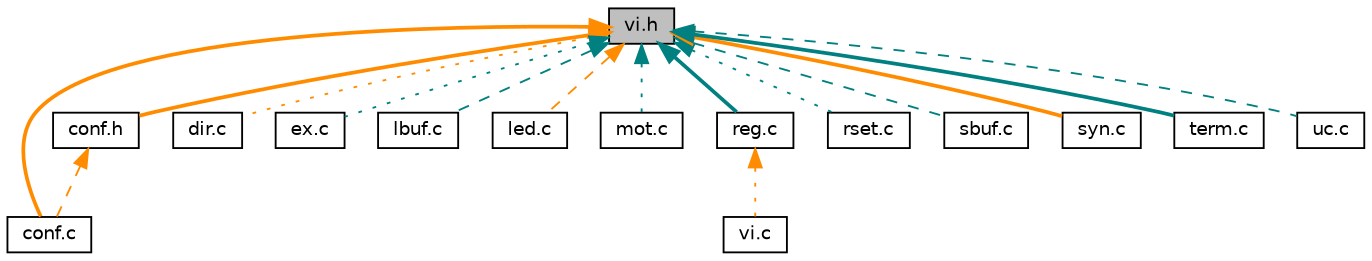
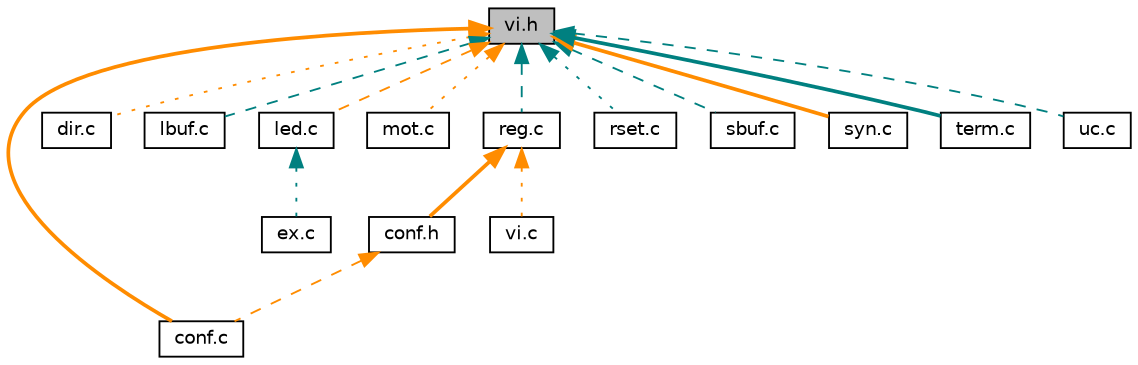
(364, 71) -> (460, 189)
(467, 79) -> (296, 192)
(705, 84) -> (522, 88)
(642, 88) -> (458, 84)
